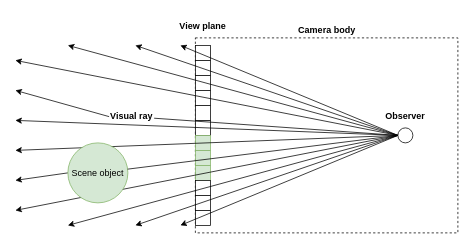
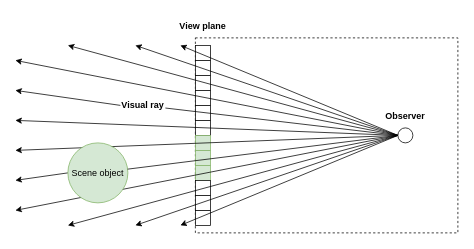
(327, 30) -> none
(132, 117) -> (143, 105)
